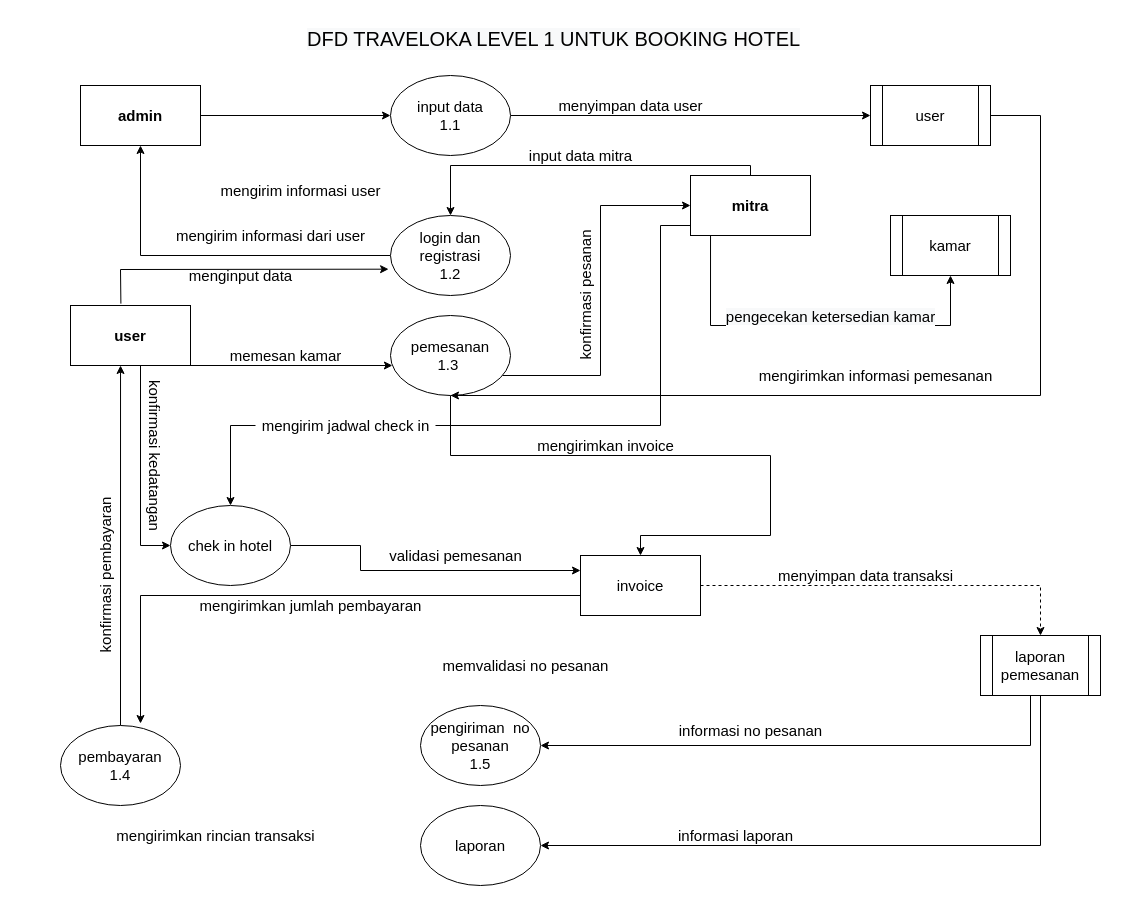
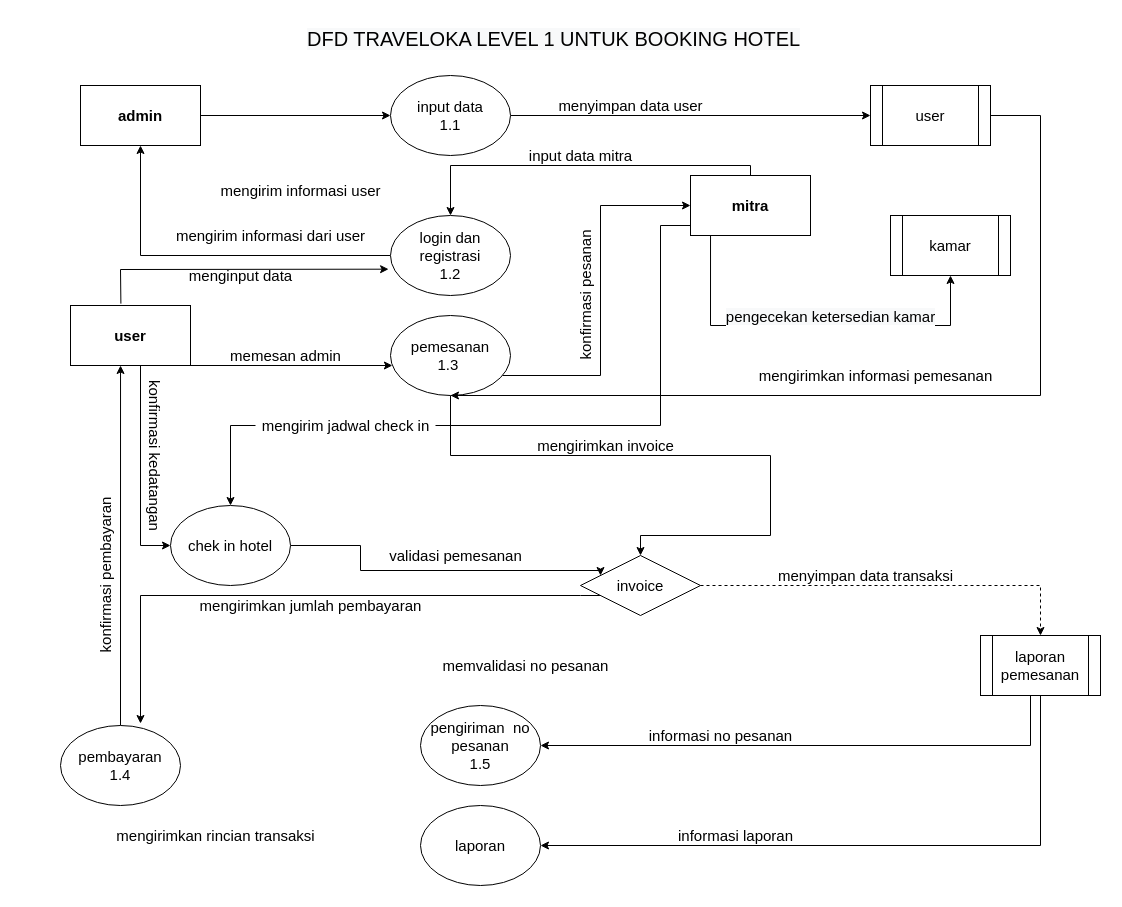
(286, 356) -> (286, 356)
(641, 586) -> (641, 586)
(751, 731) -> (721, 736)
